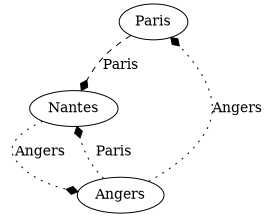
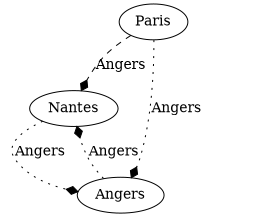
(121, 65) -> (121, 65)
(210, 122) -> (150, 104)
(114, 152) -> (114, 152)
